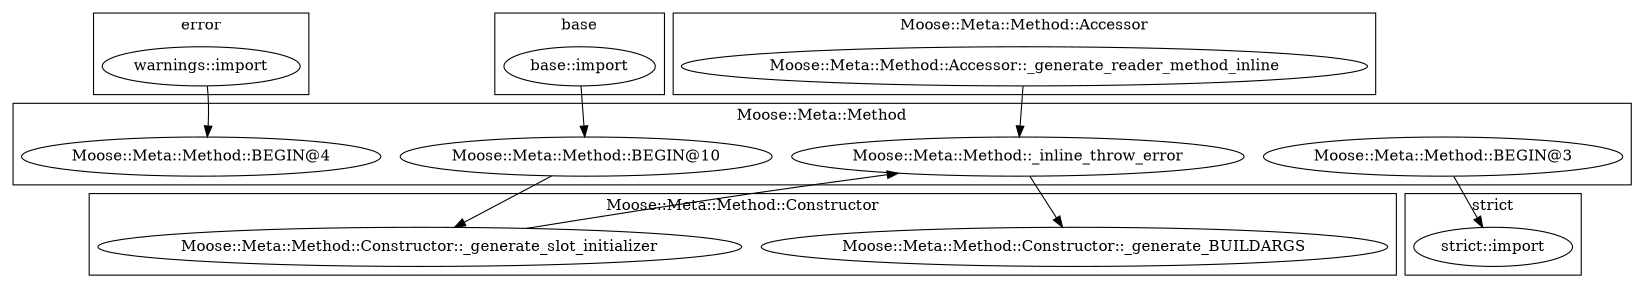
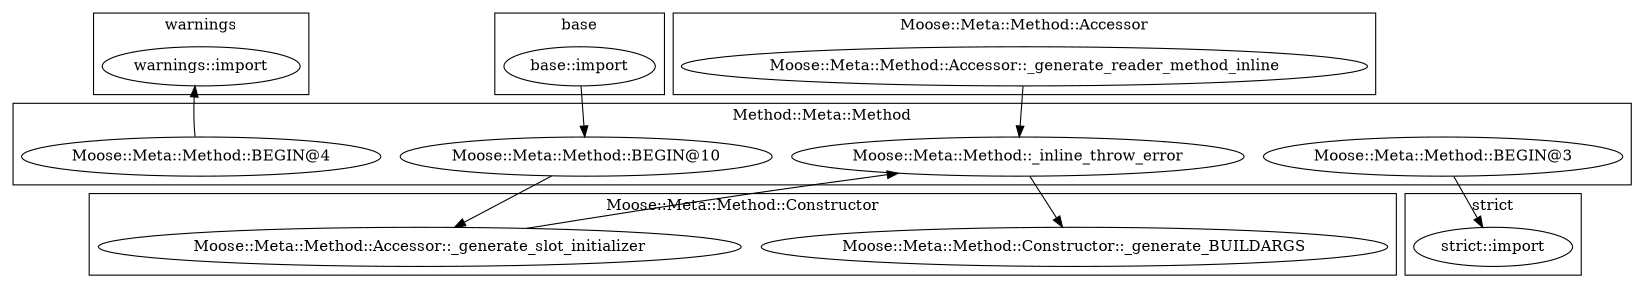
(201, 26) -> (201, 26)
(209, 110) -> (194, 117)
(822, 116) -> (822, 116)
(420, 247) -> (420, 247)
